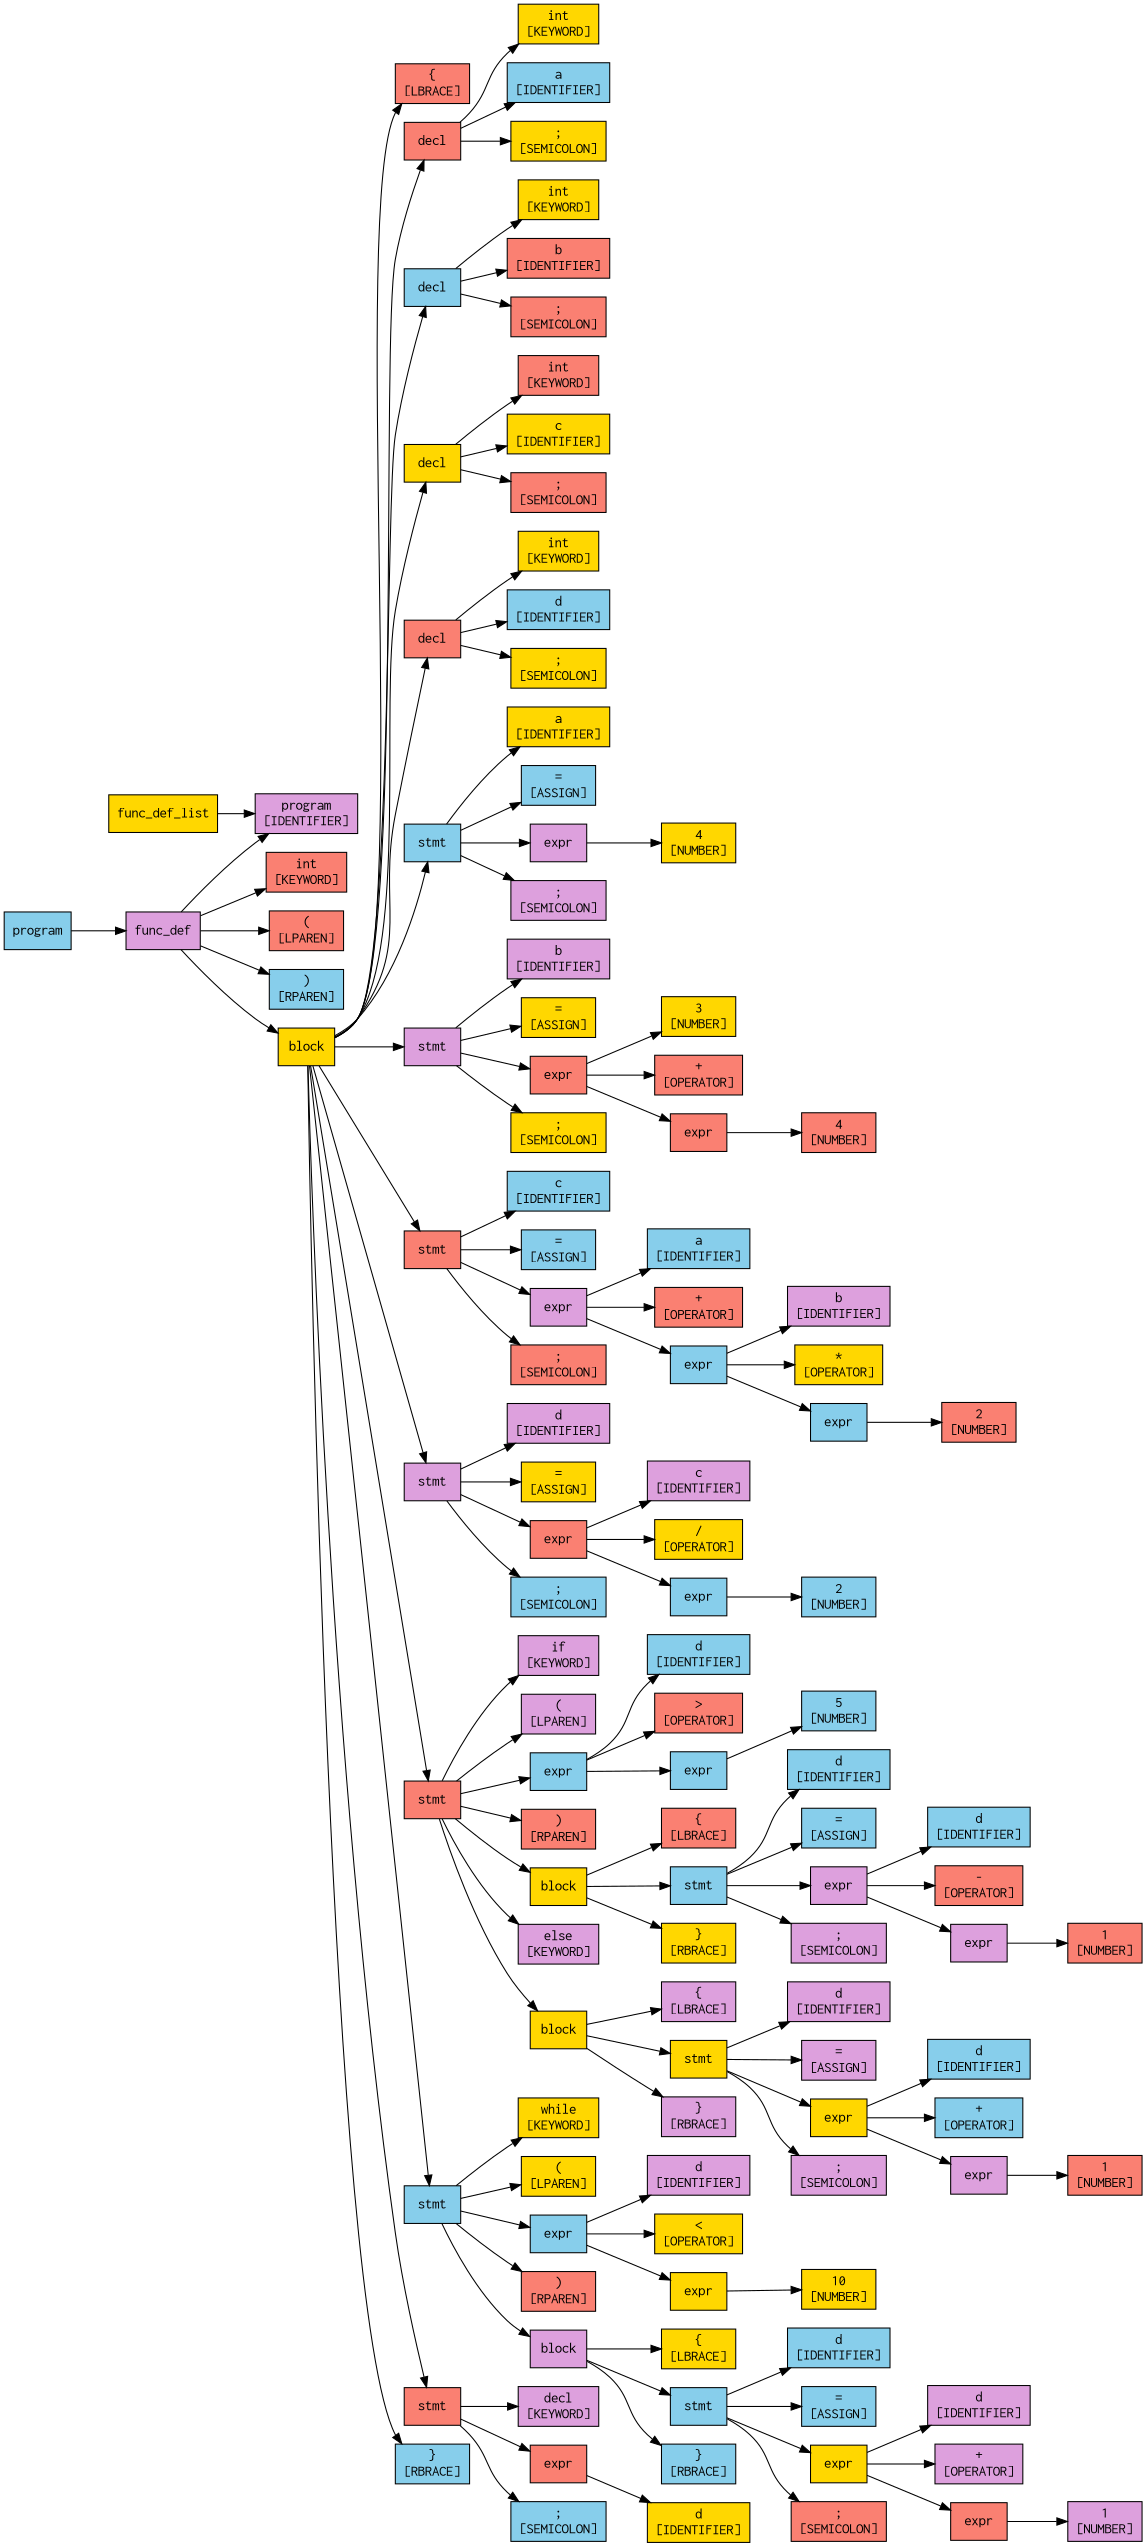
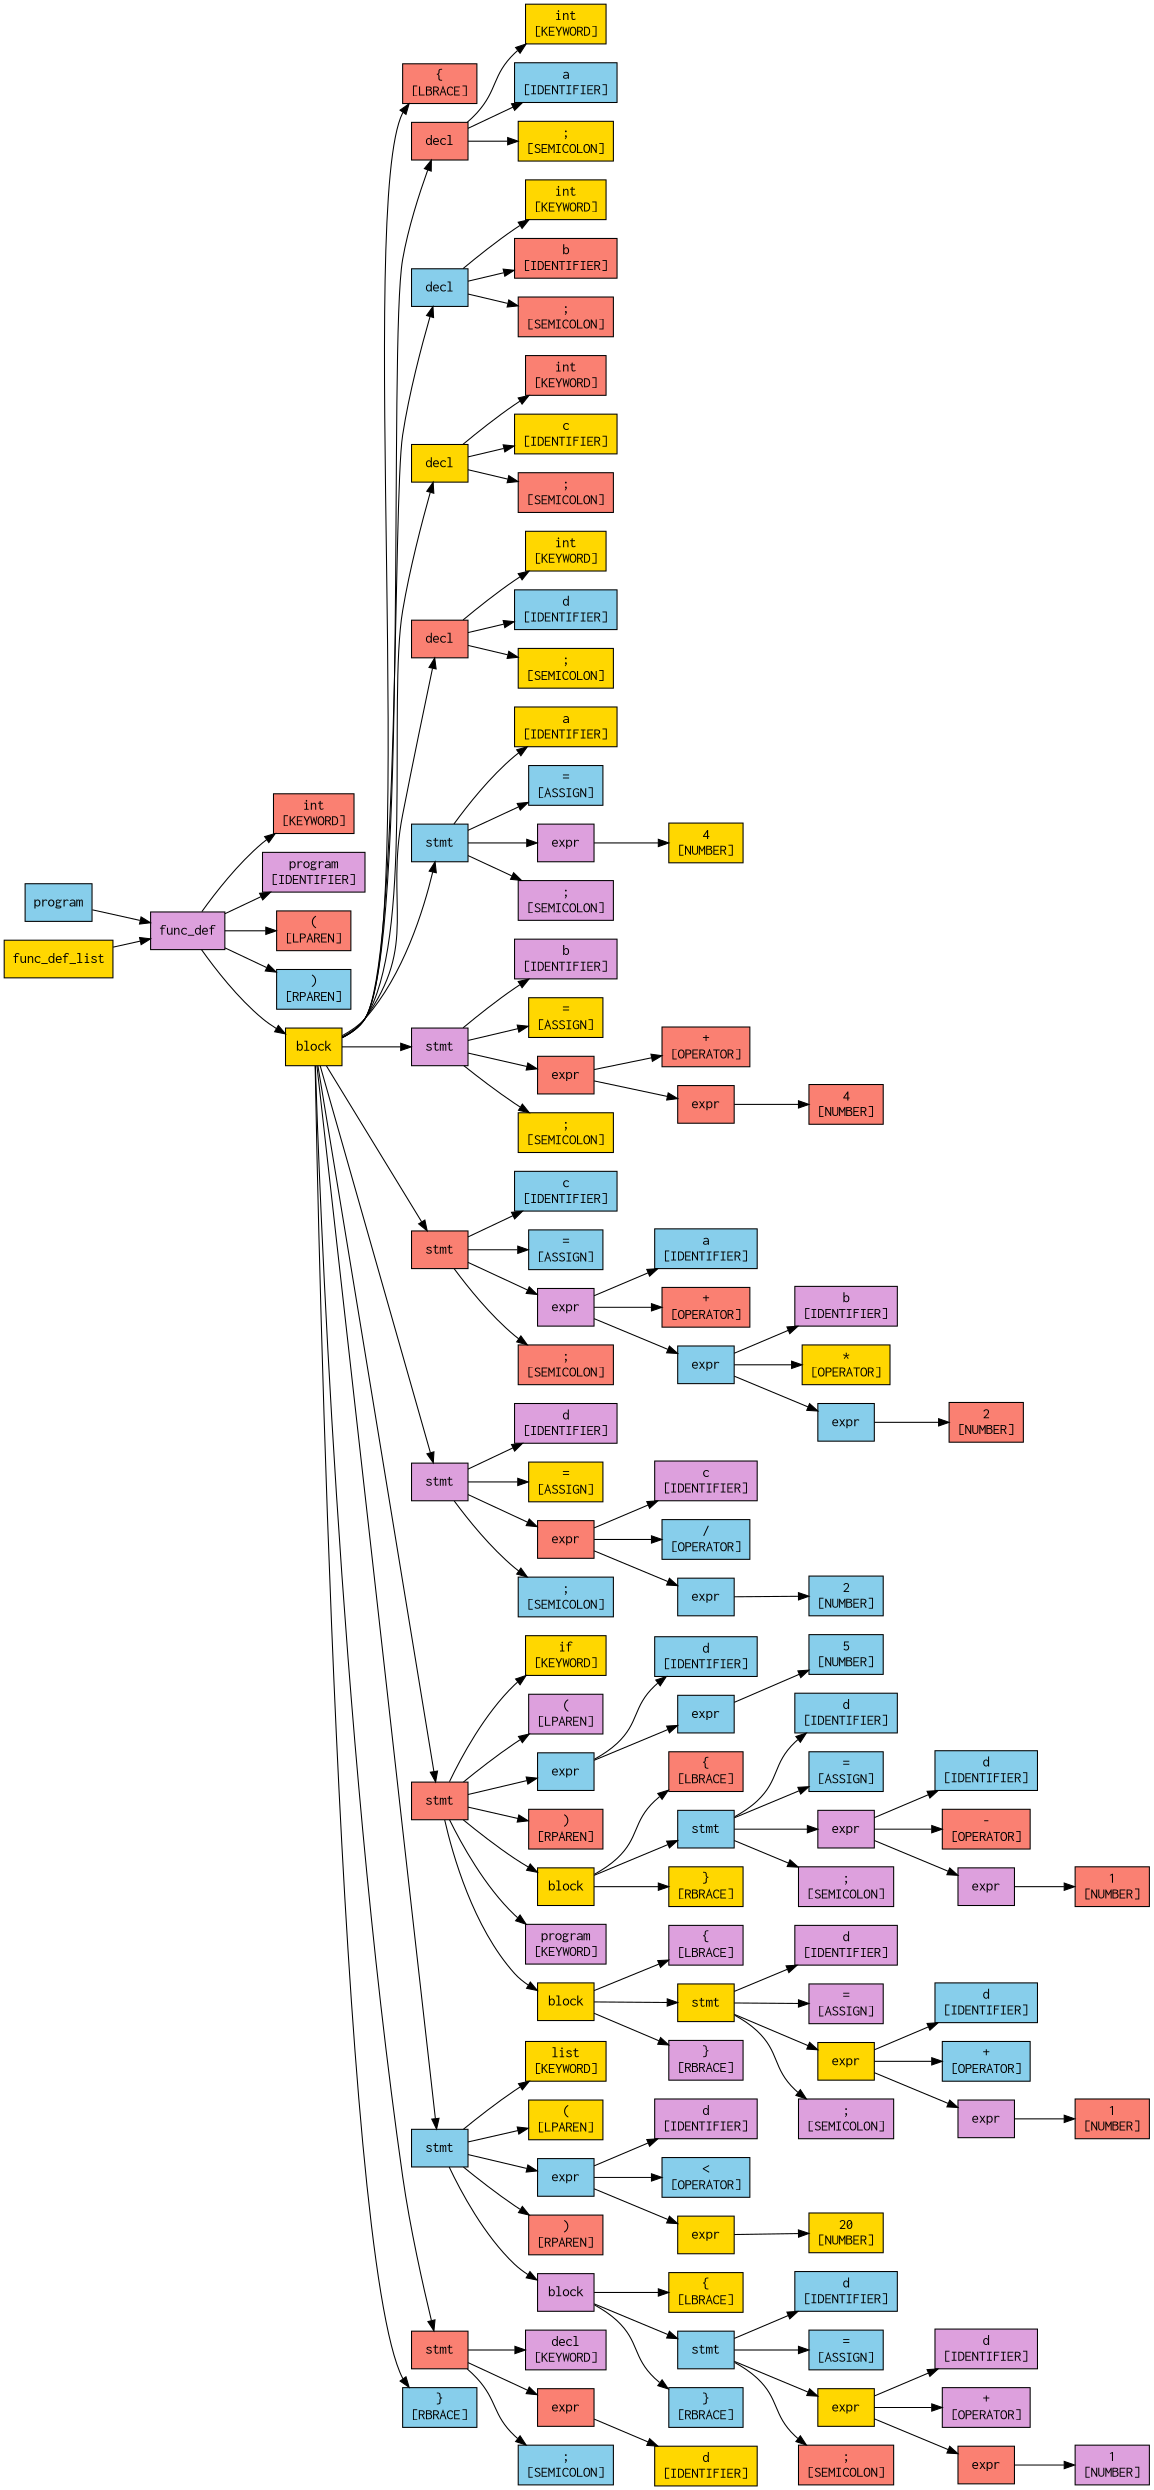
(231, 814) -> (127, 944)
(699, 1017) -> none
(699, 1539) -> (706, 1539)
(558, 1656) -> (566, 1656)
(699, 1713) -> none
(558, 1944) -> (566, 1944)
(558, 2118) -> (566, 2061)
(699, 2234) -> (706, 2177)
(839, 2289) -> (846, 2233)
